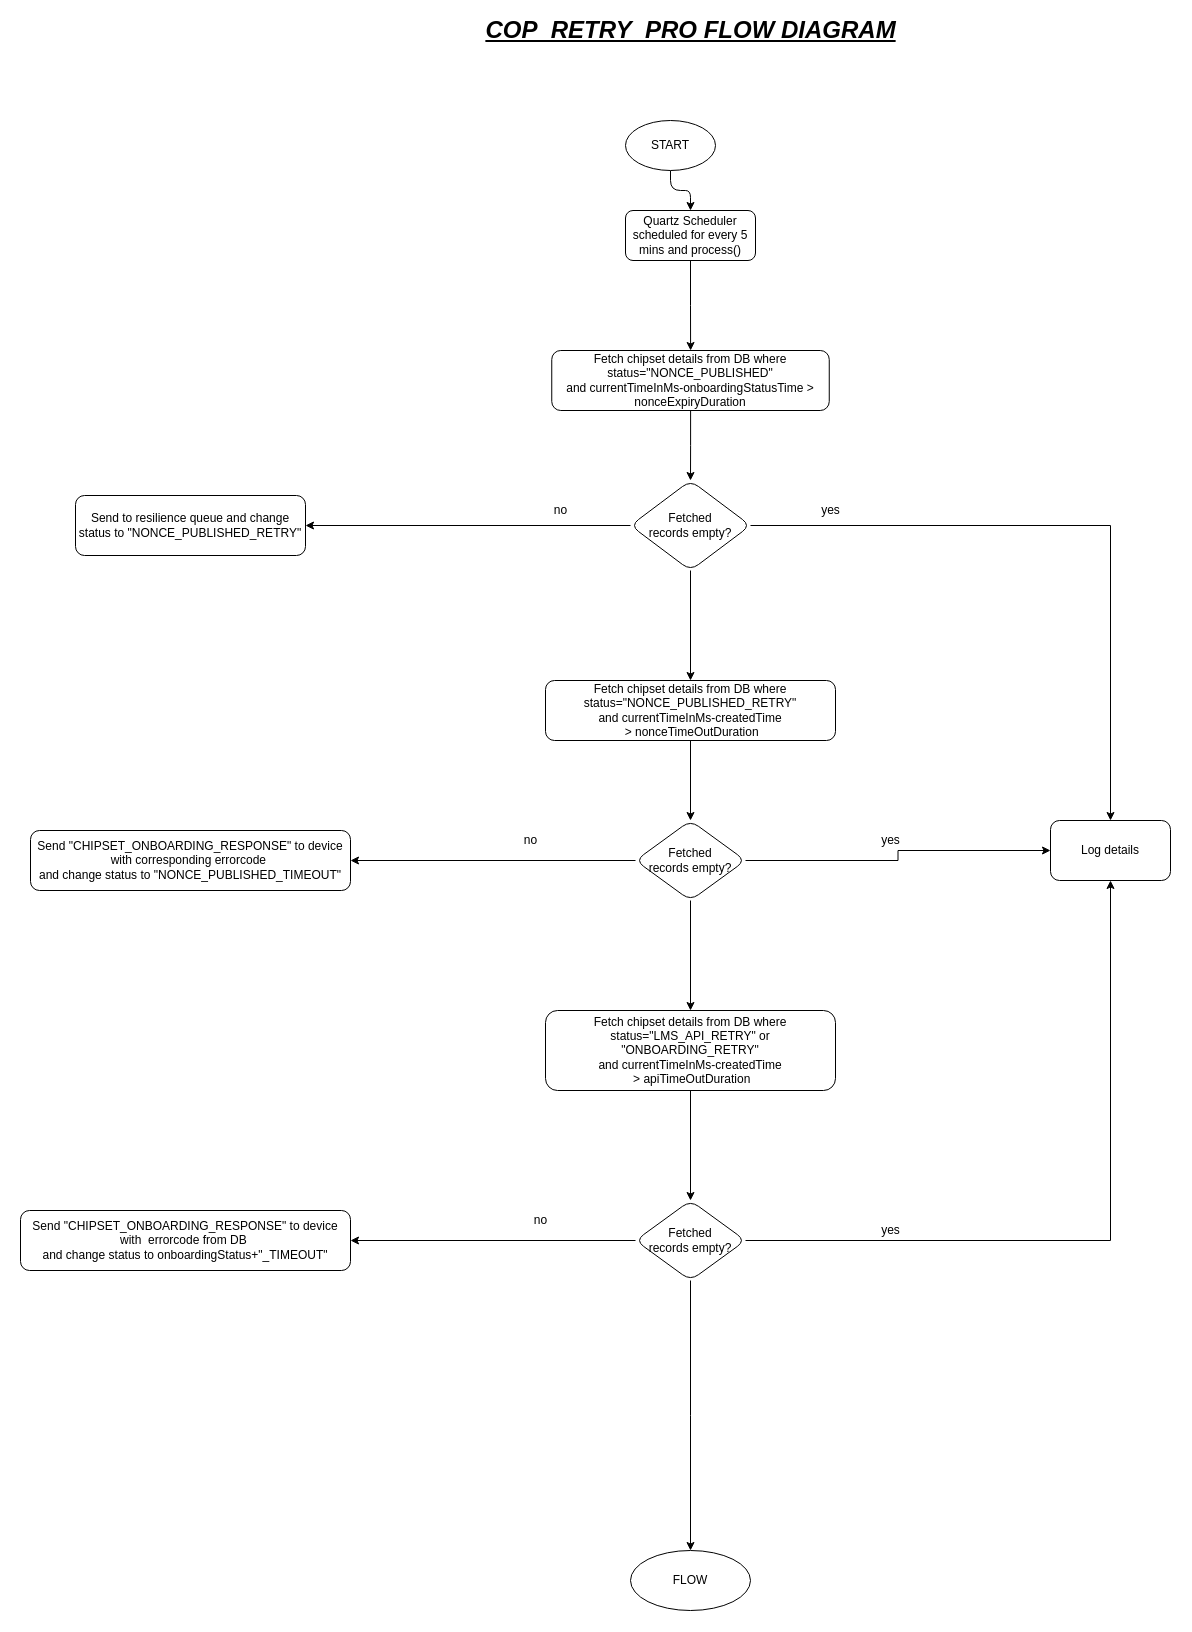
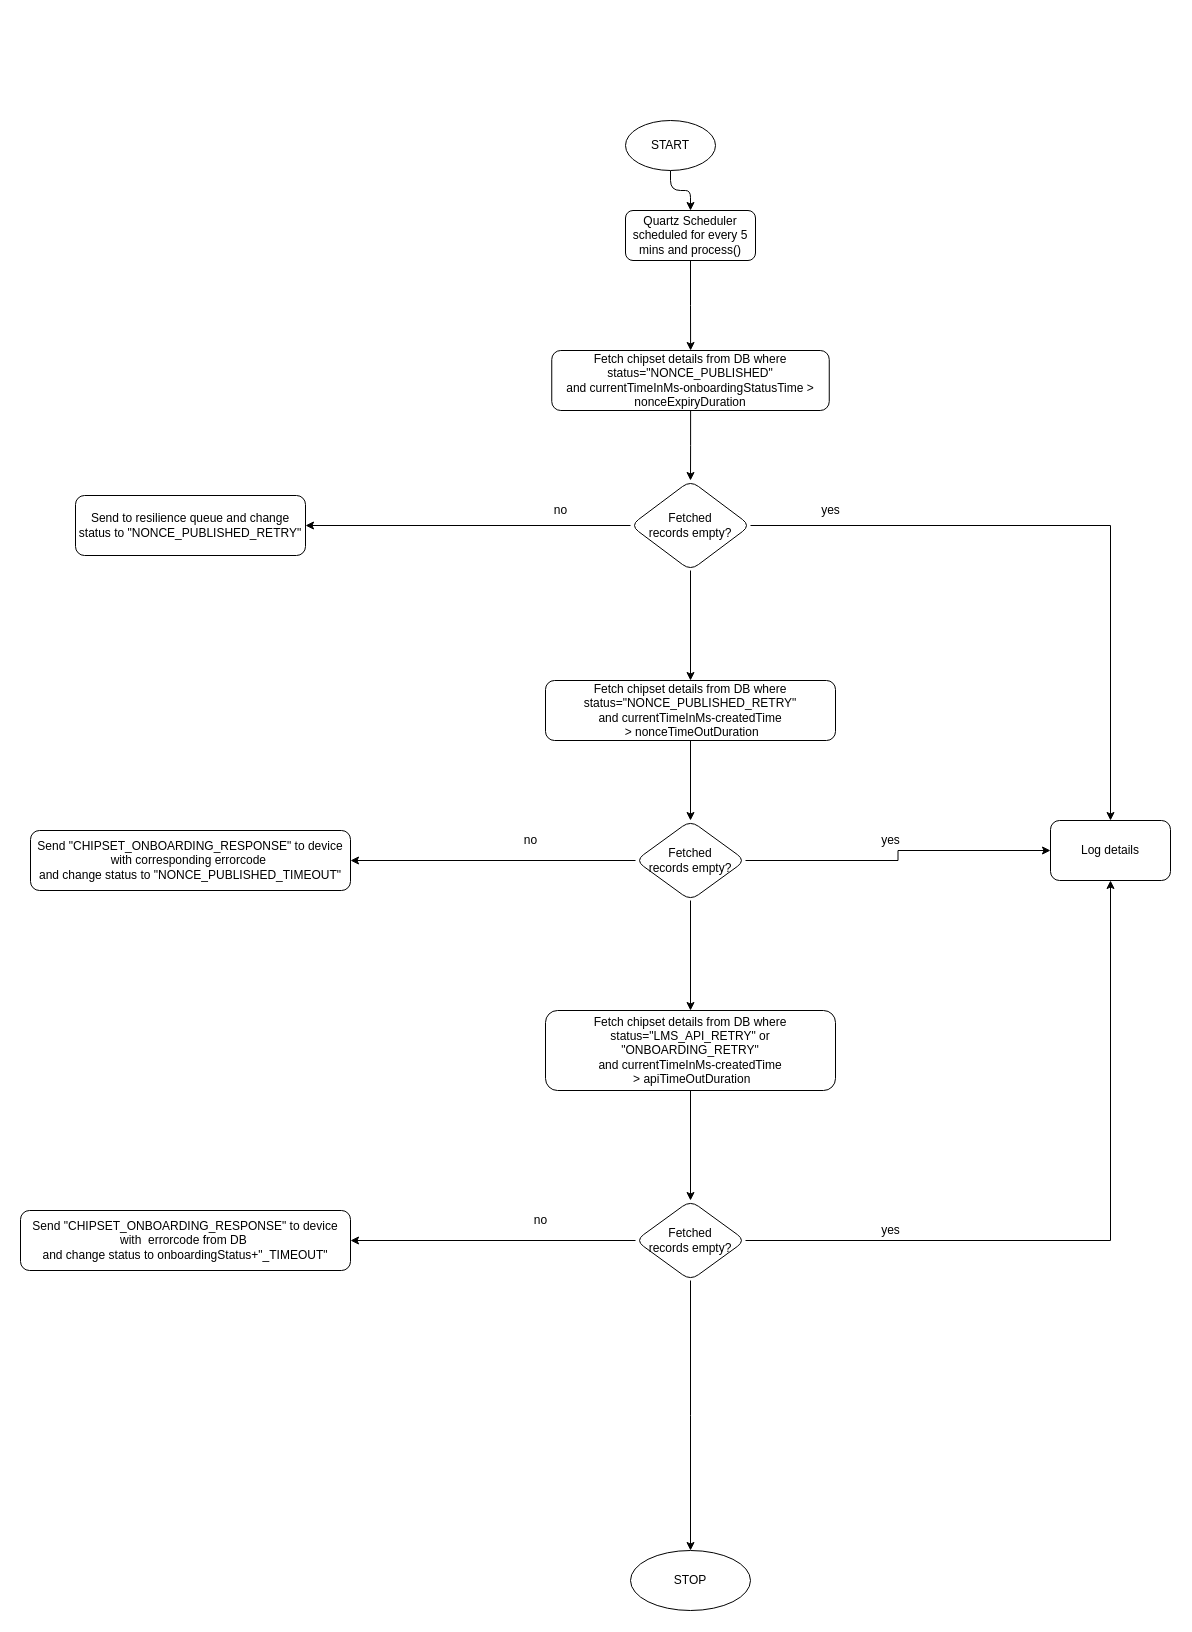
(691, 31) -> none
(691, 1581) -> (691, 1581)
